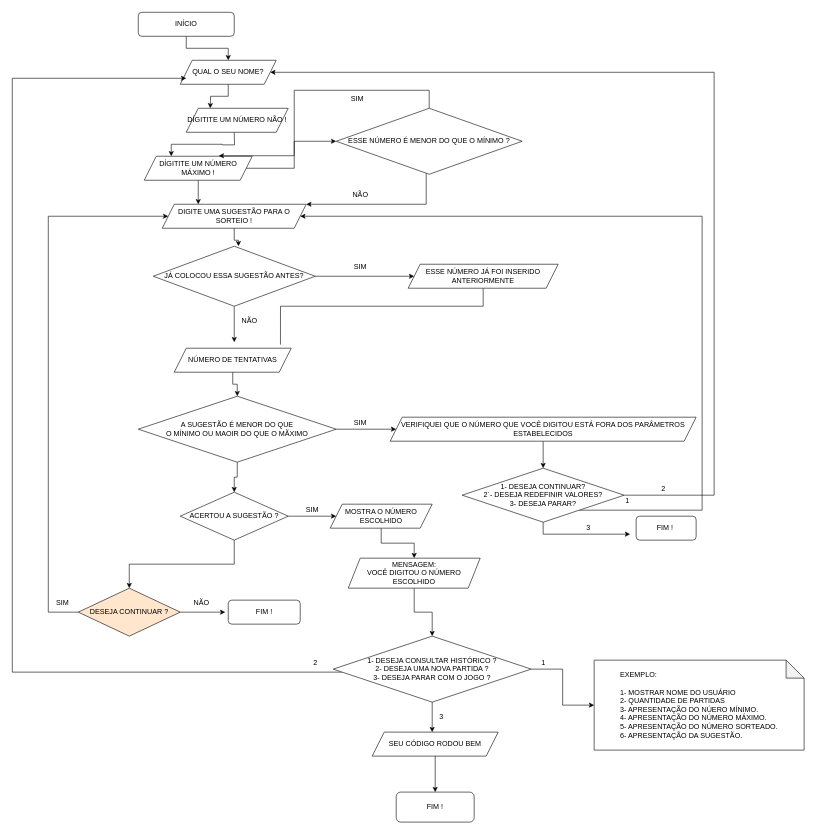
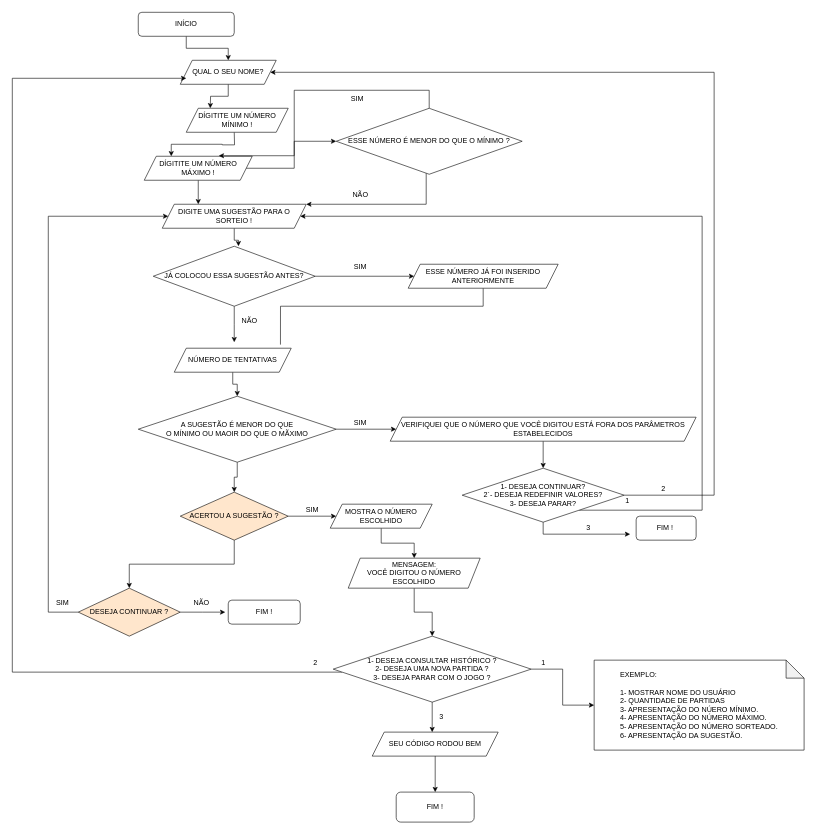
(237, 120) -> (237, 120)
(234, 516) -> (234, 516)
